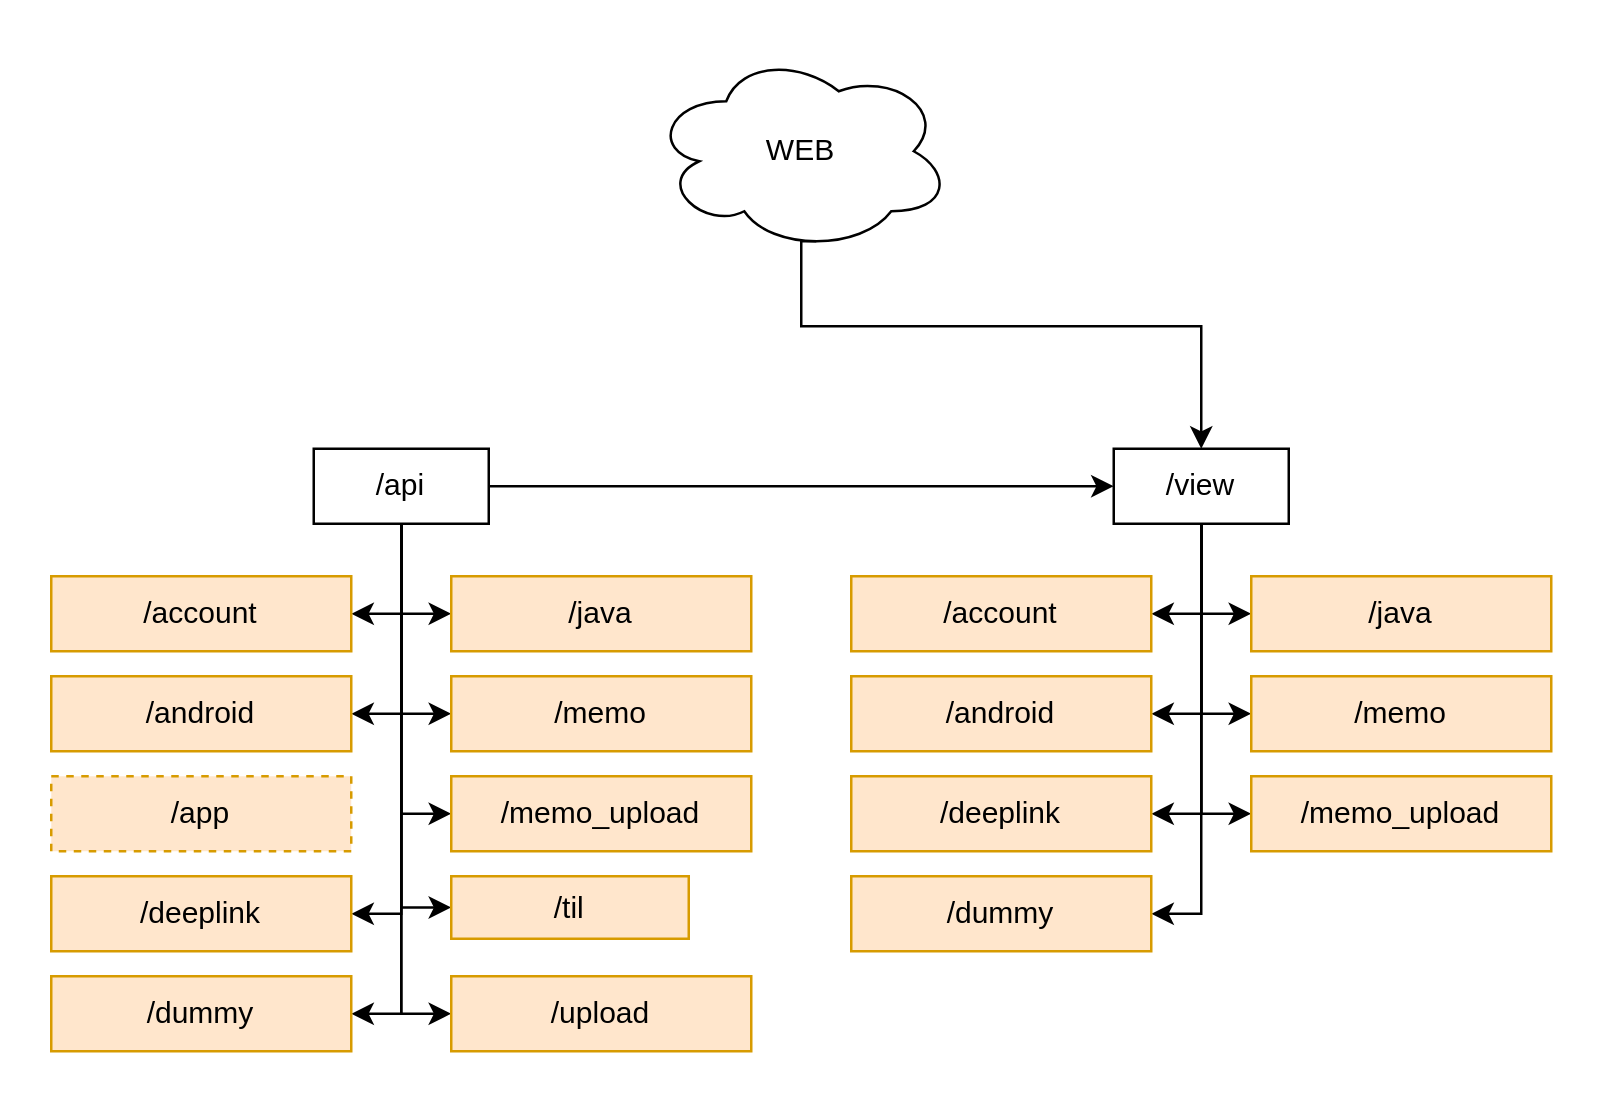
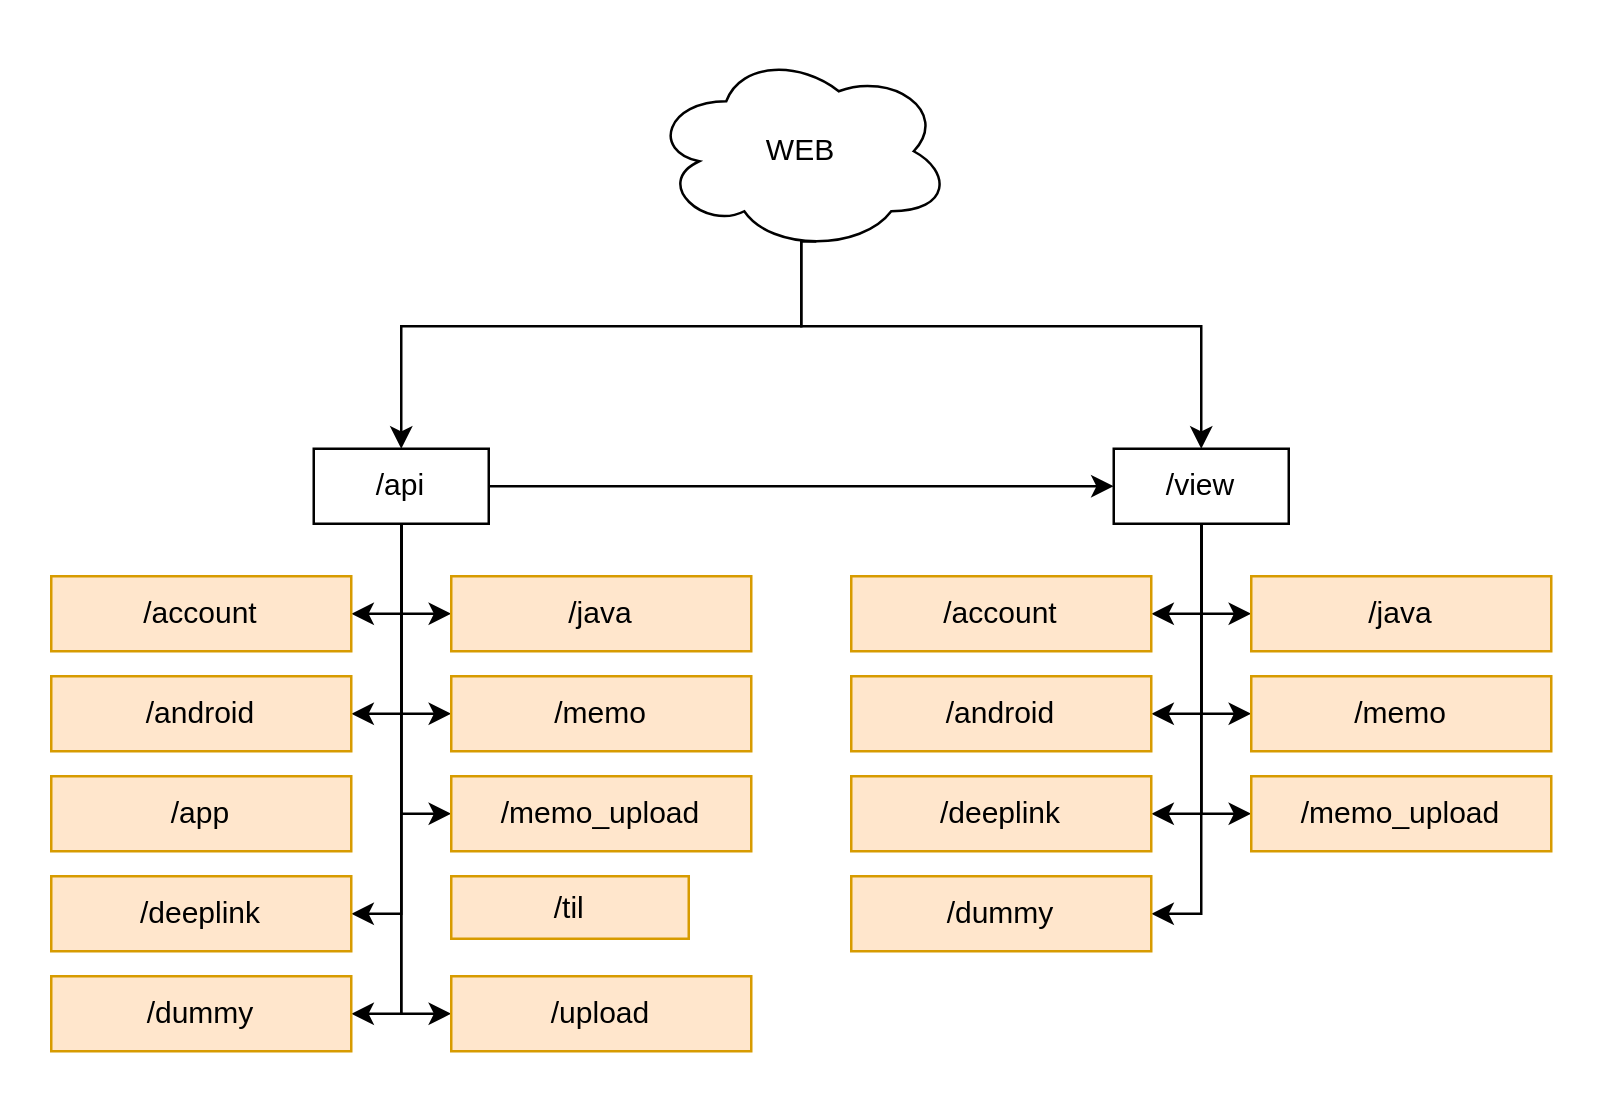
none -> (546, 326)
(201, 814) -> (201, 814)
(420, 908) -> none
